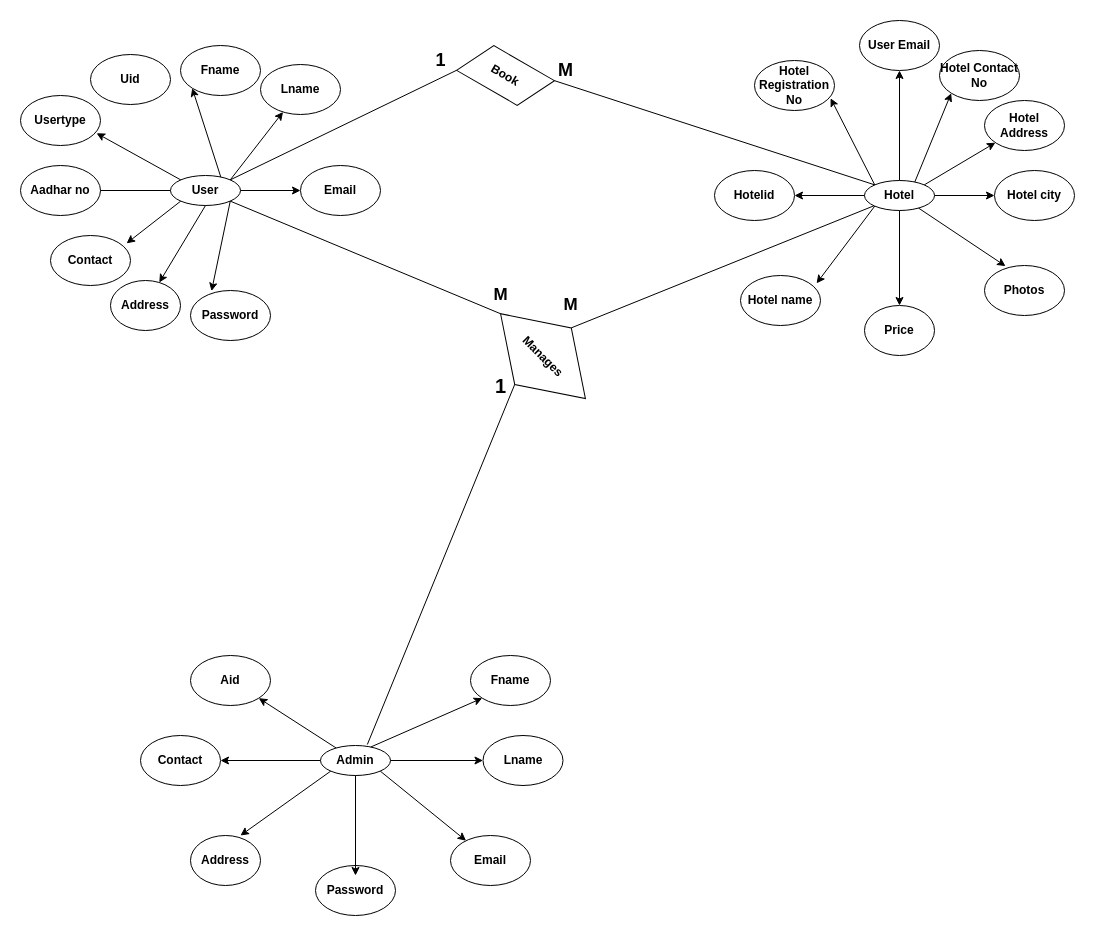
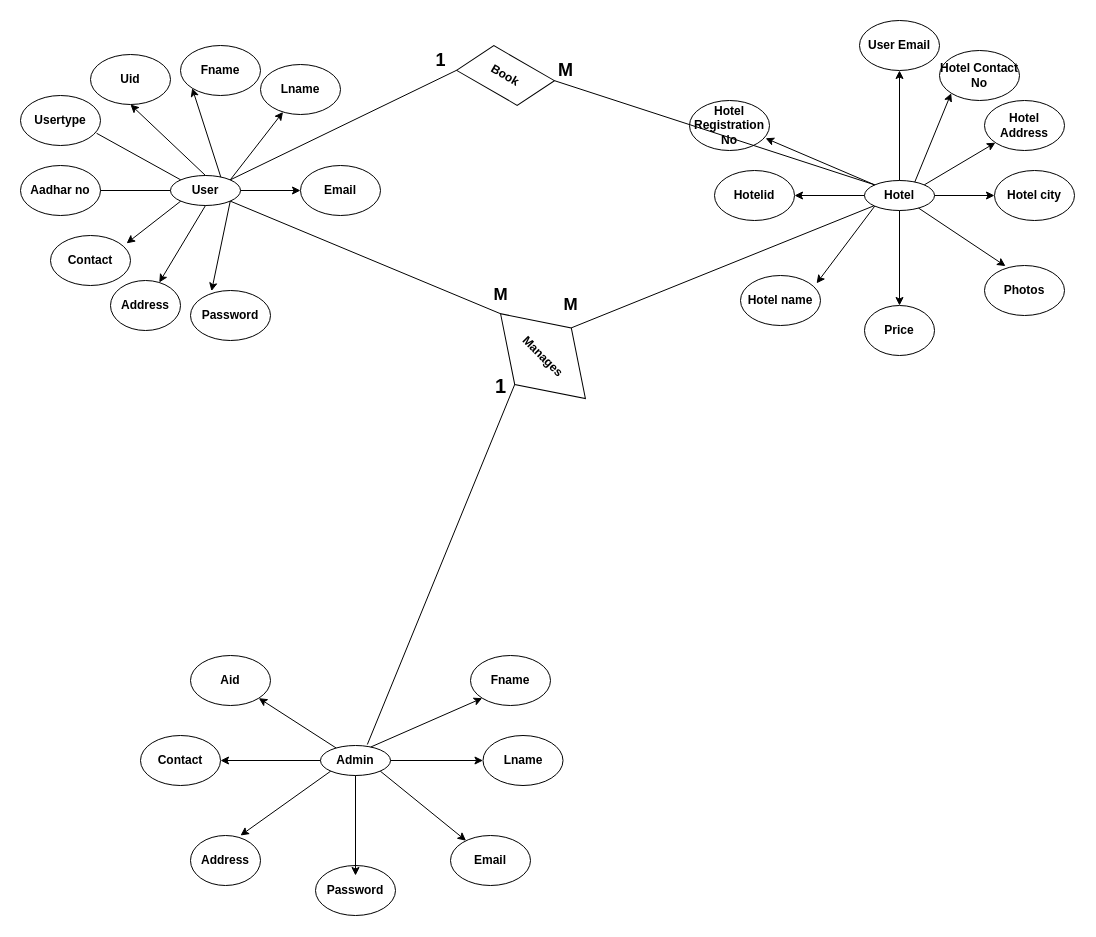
(795, 86) -> (730, 126)
(103, 137) -> (101, 136)
none -> (170, 142)
